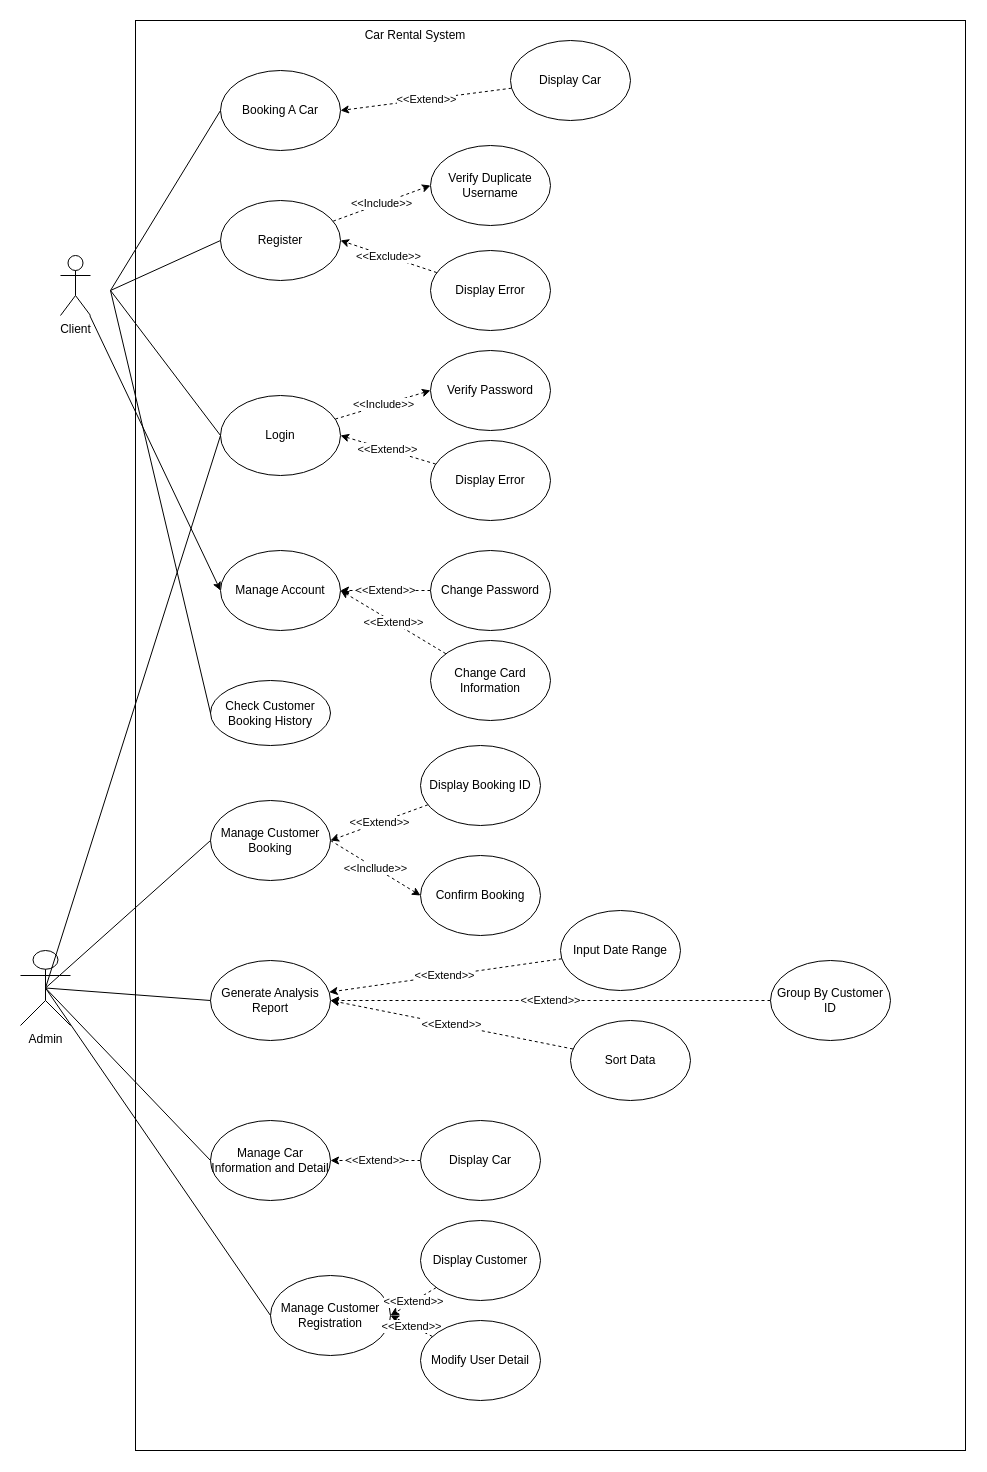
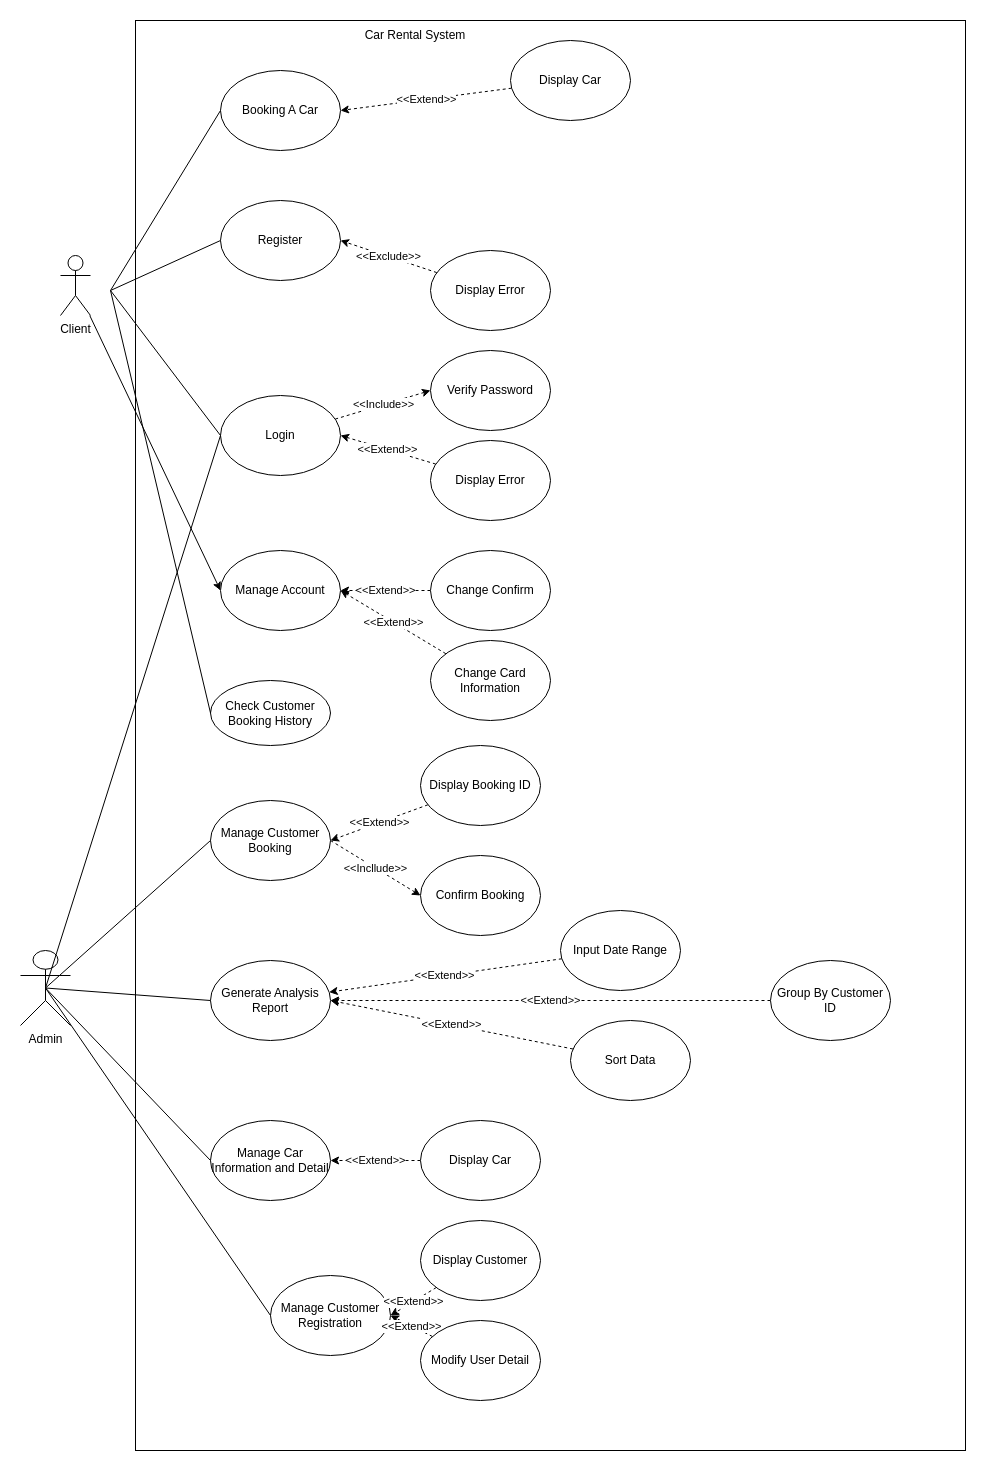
(491, 186) -> none
(378, 205) -> none
(491, 591) -> (491, 591)
